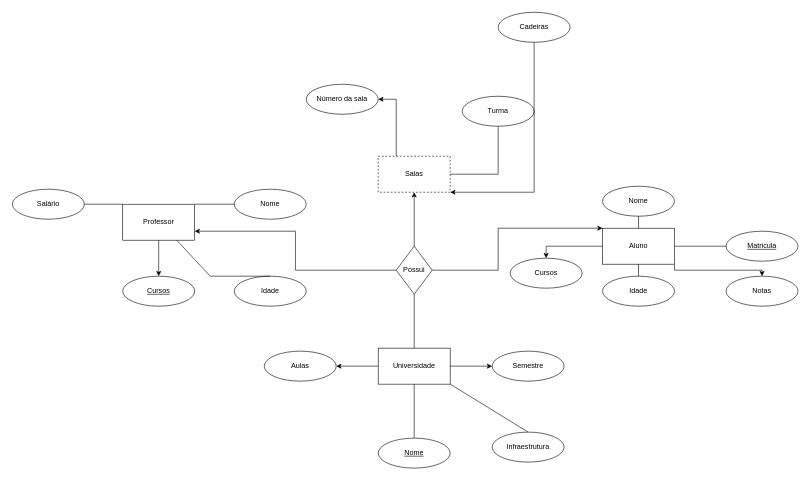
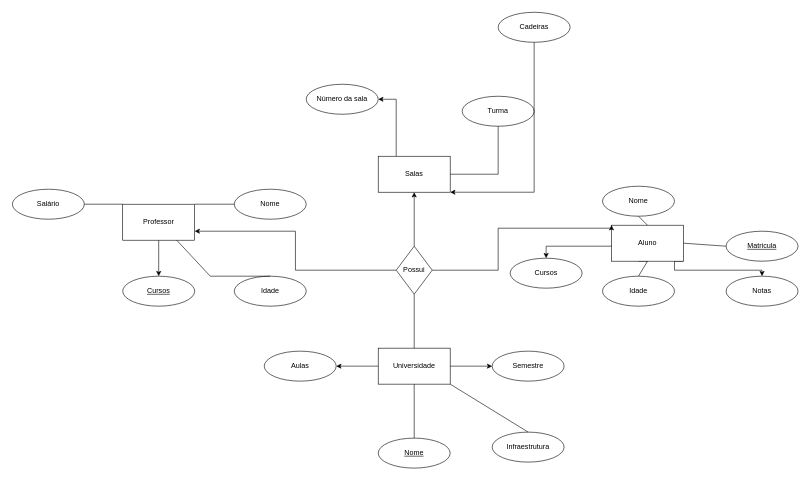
(414, 174) -> (414, 174)
(639, 246) -> (648, 243)
